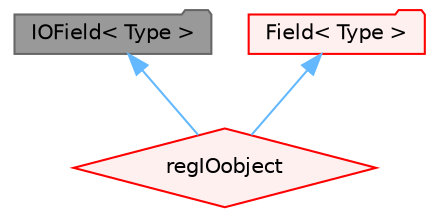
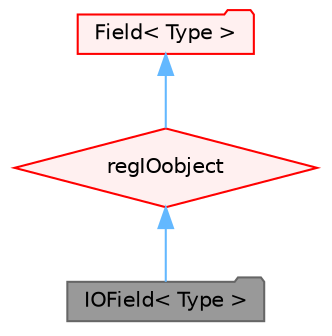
(170, 103) -> (166, 255)
